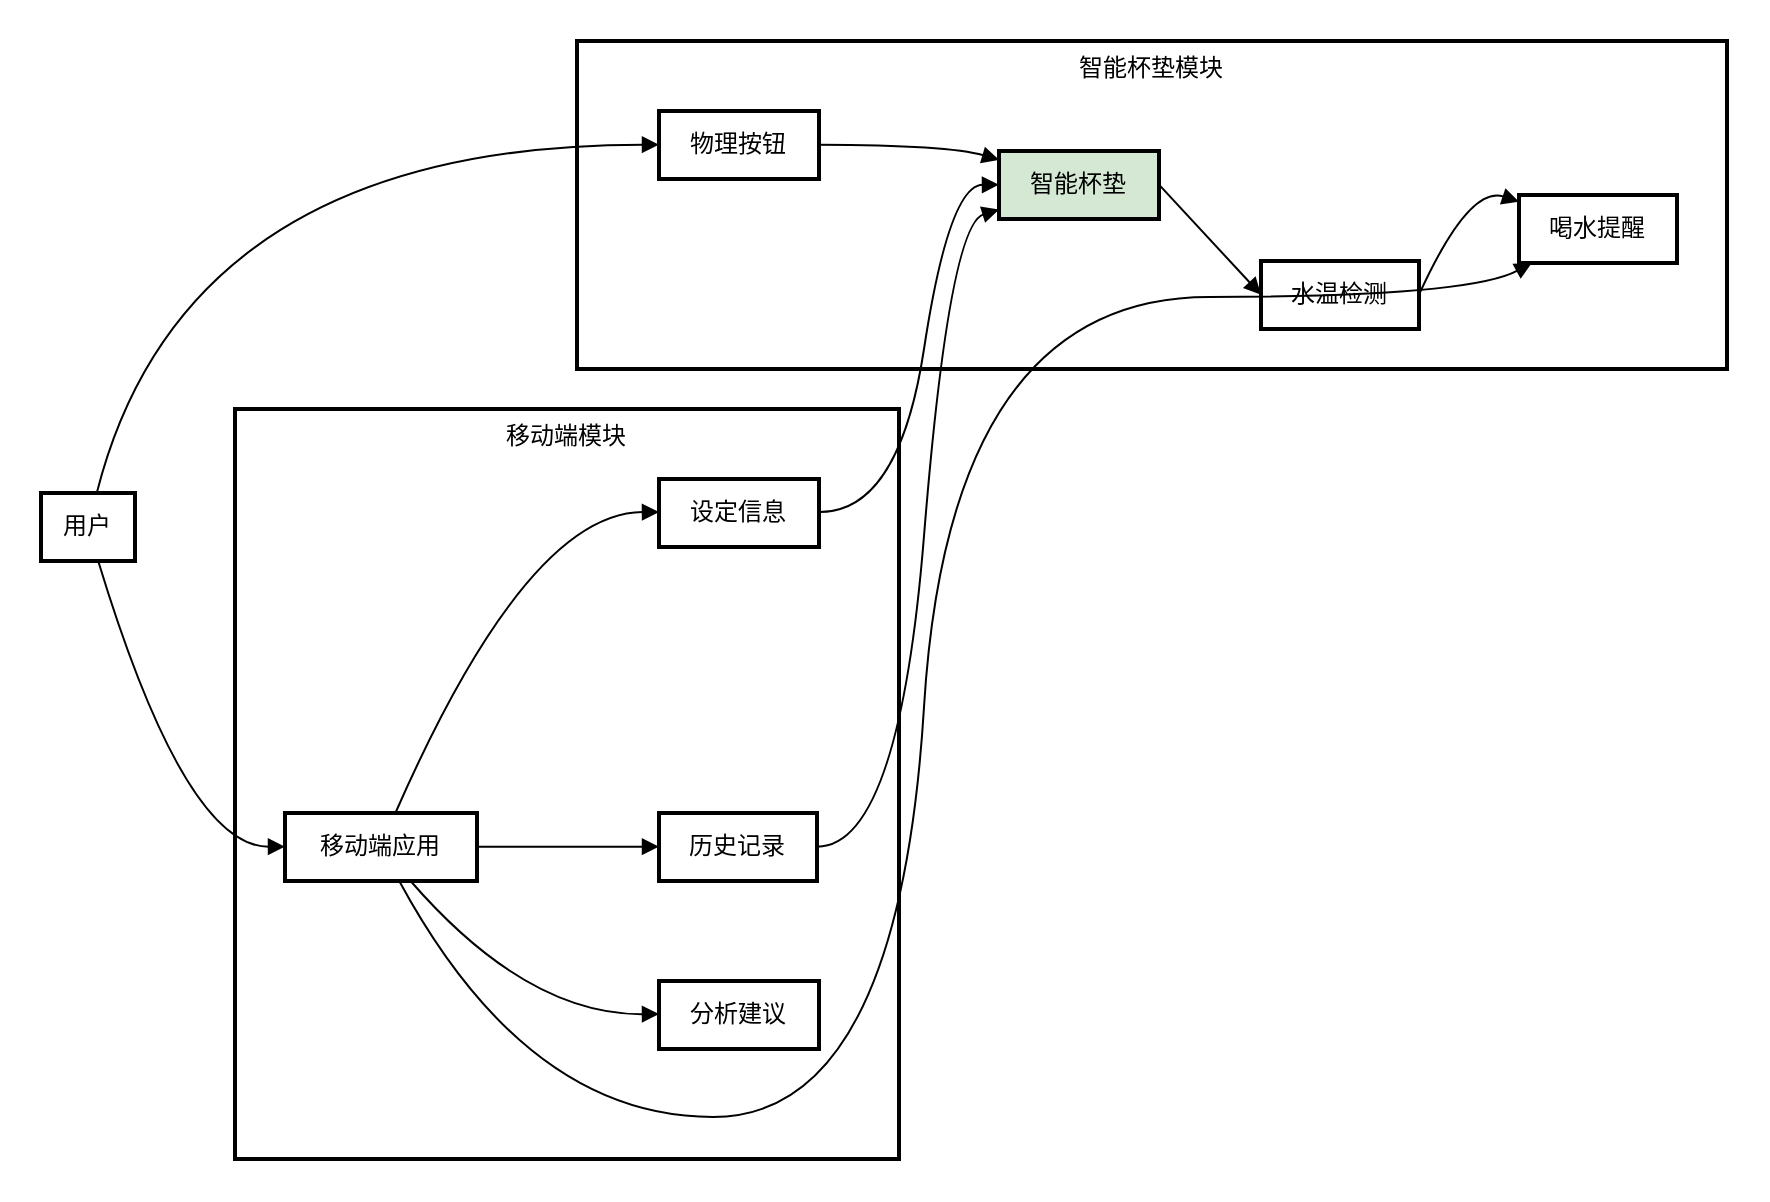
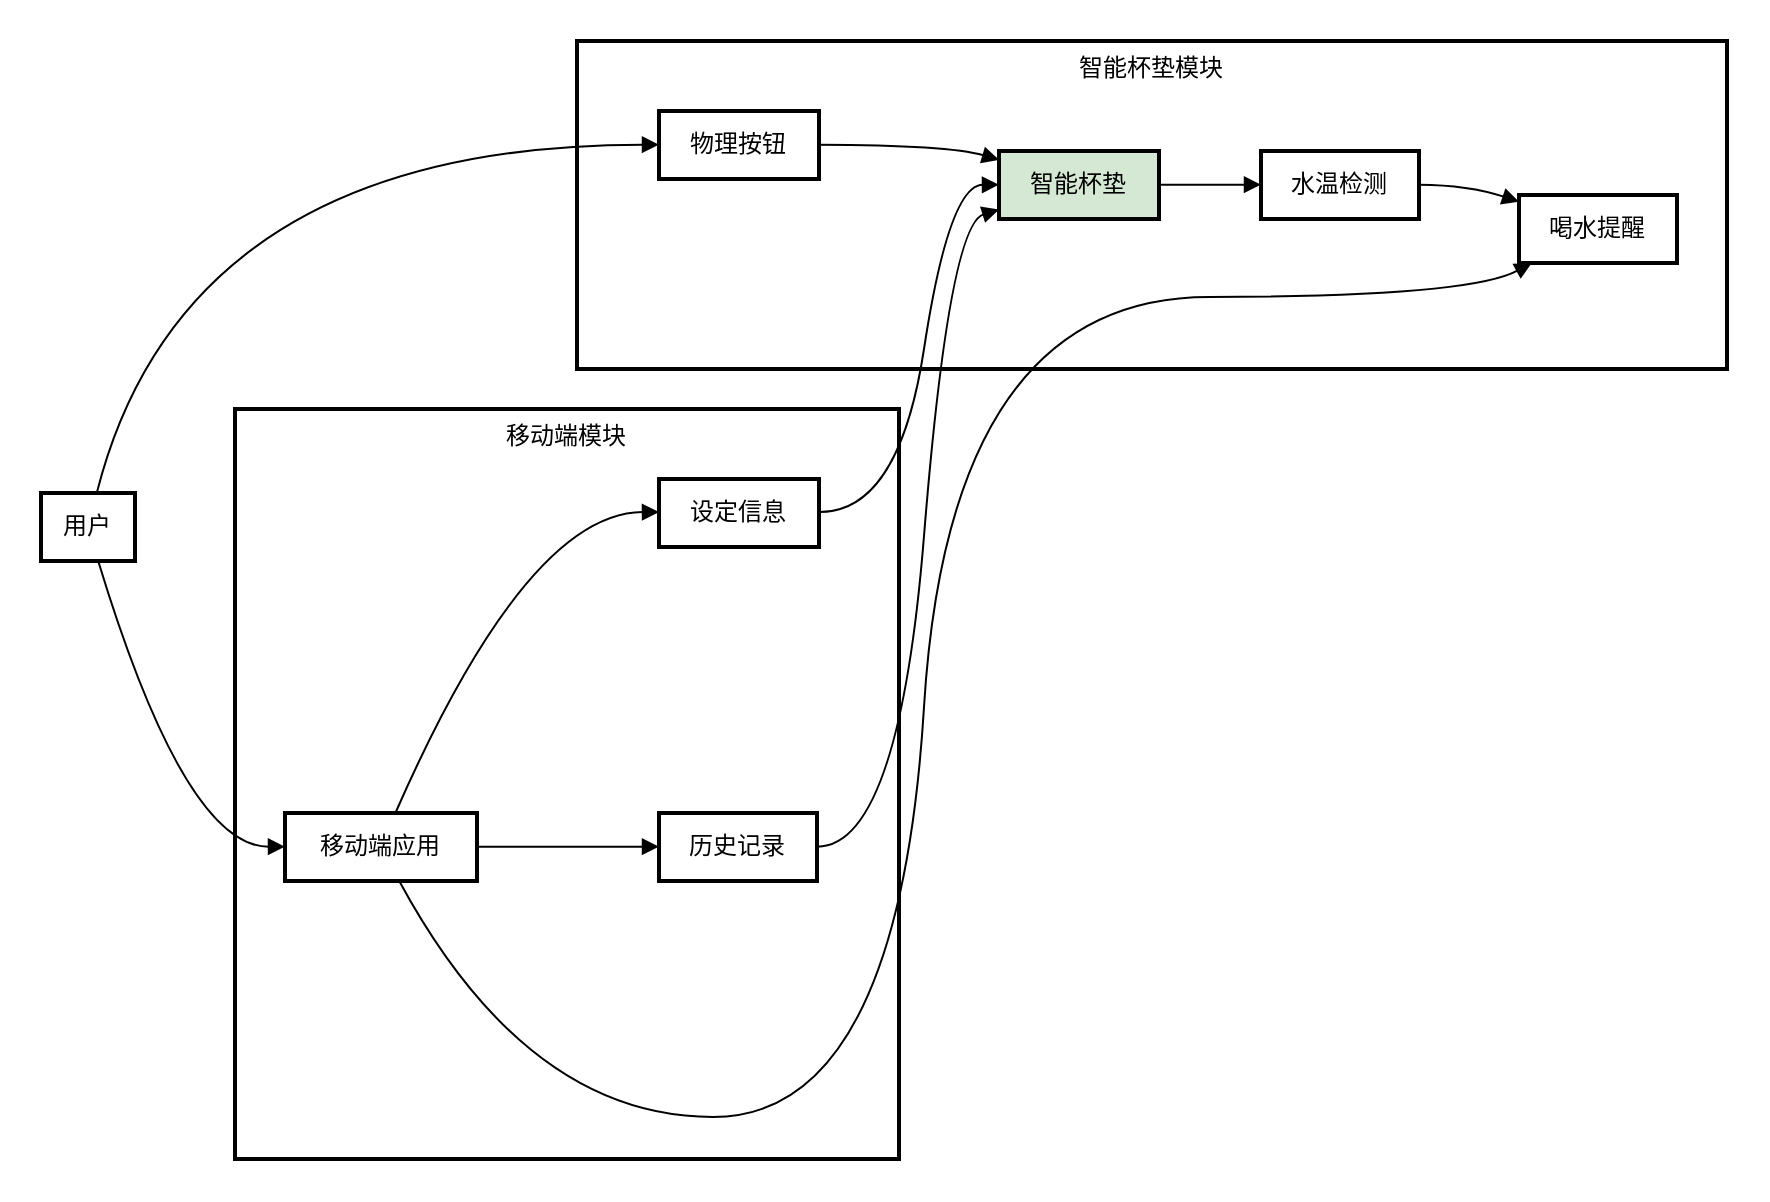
(1340, 295) -> (1340, 185)
(513, 973) -> none
(739, 1015) -> none
